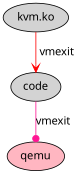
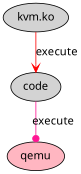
(57, 52) -> (57, 52)
(53, 122) -> (53, 122)
